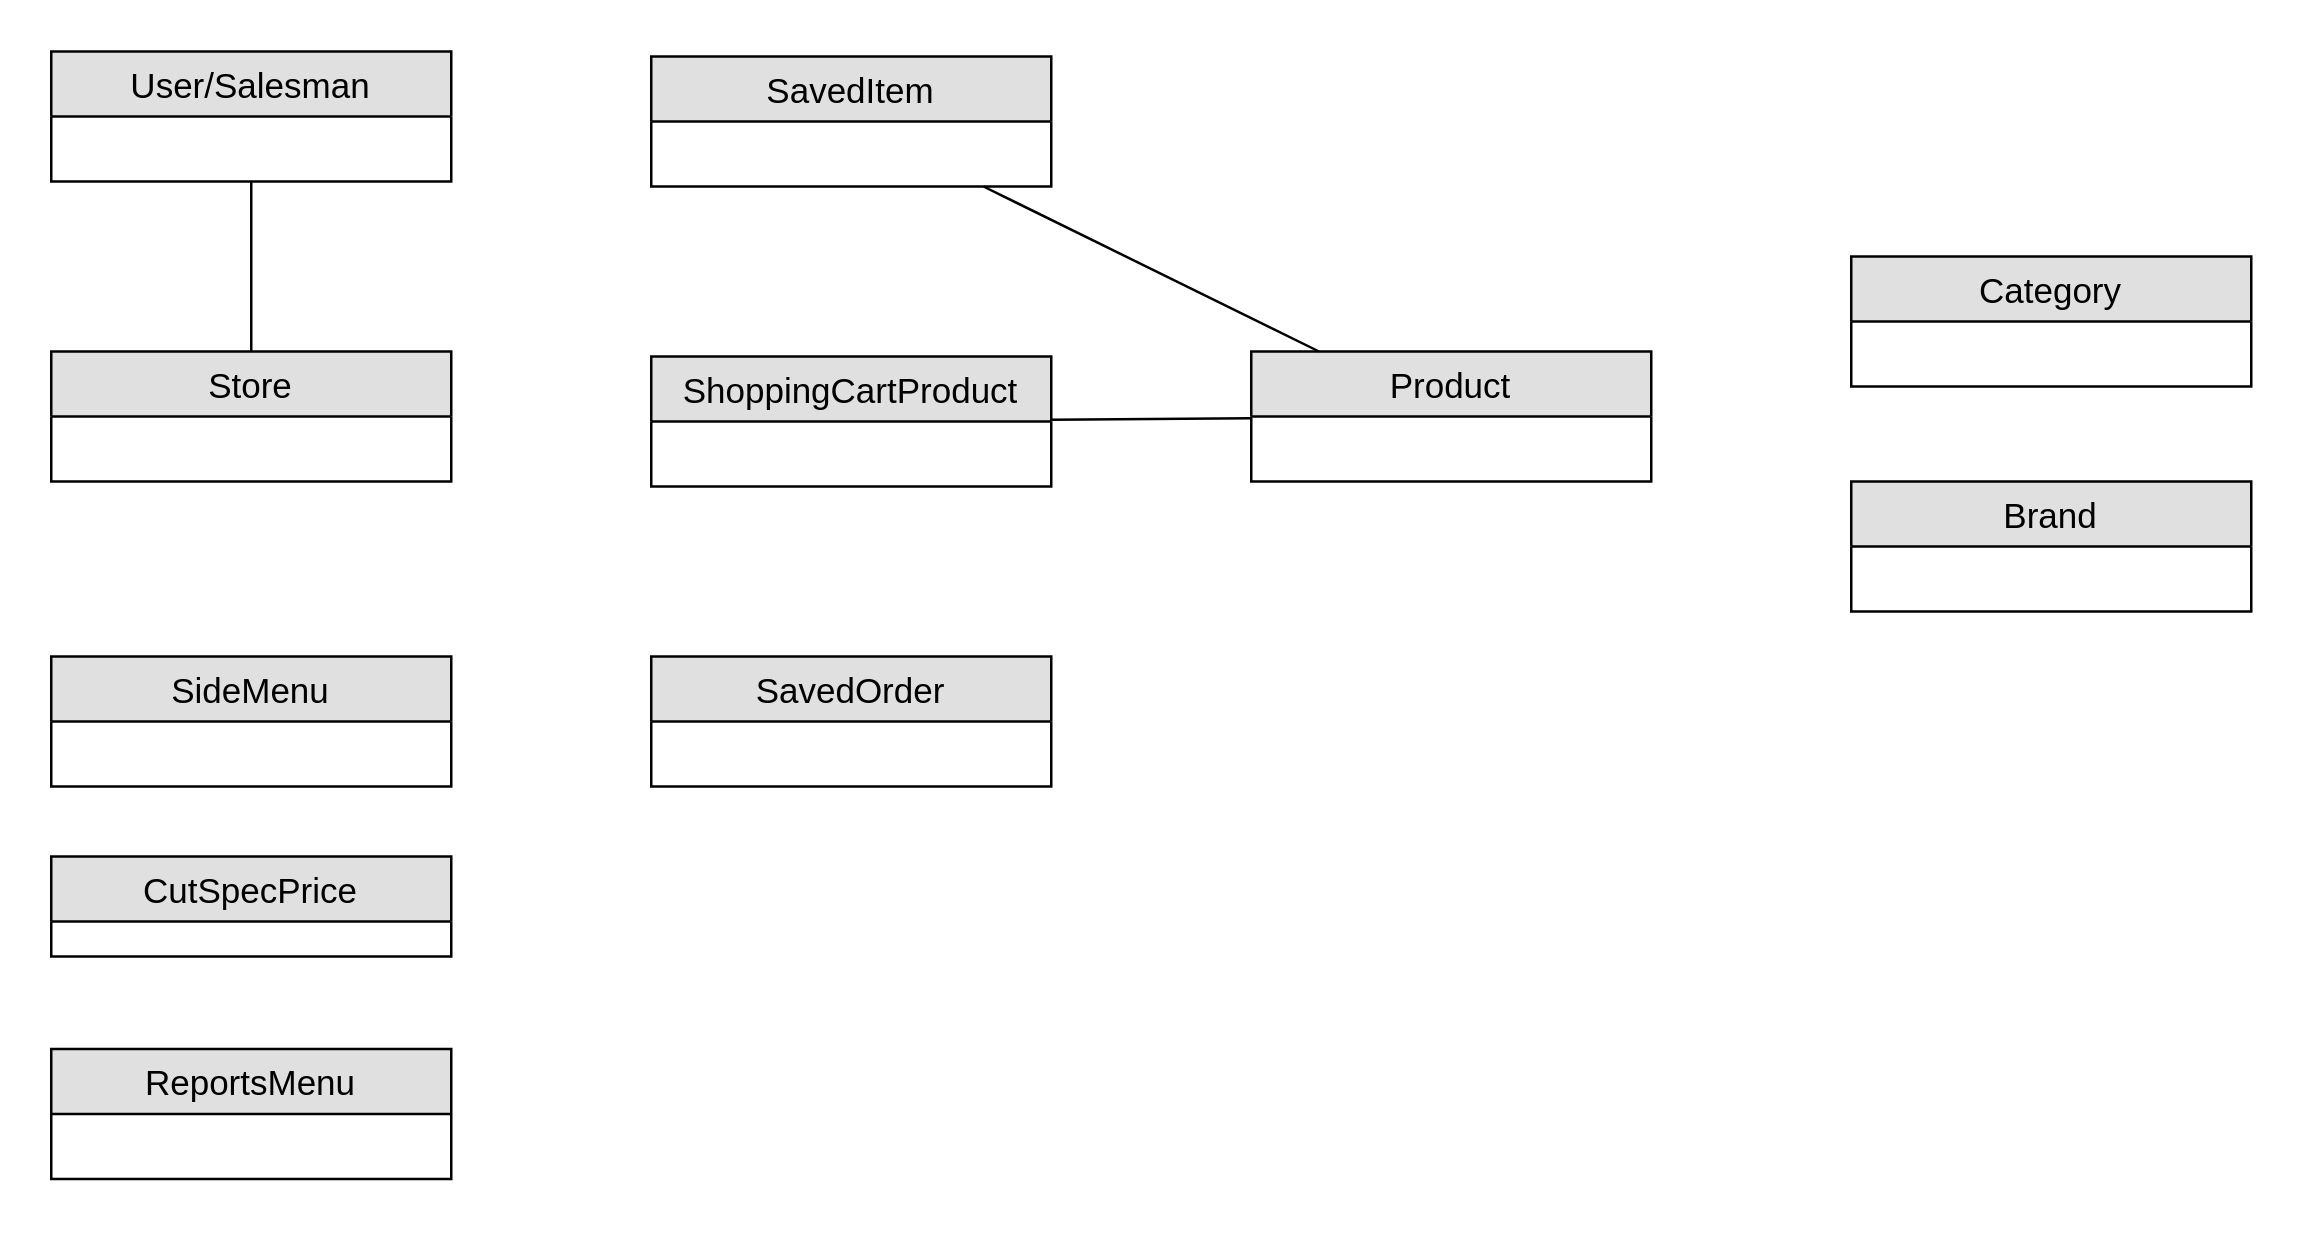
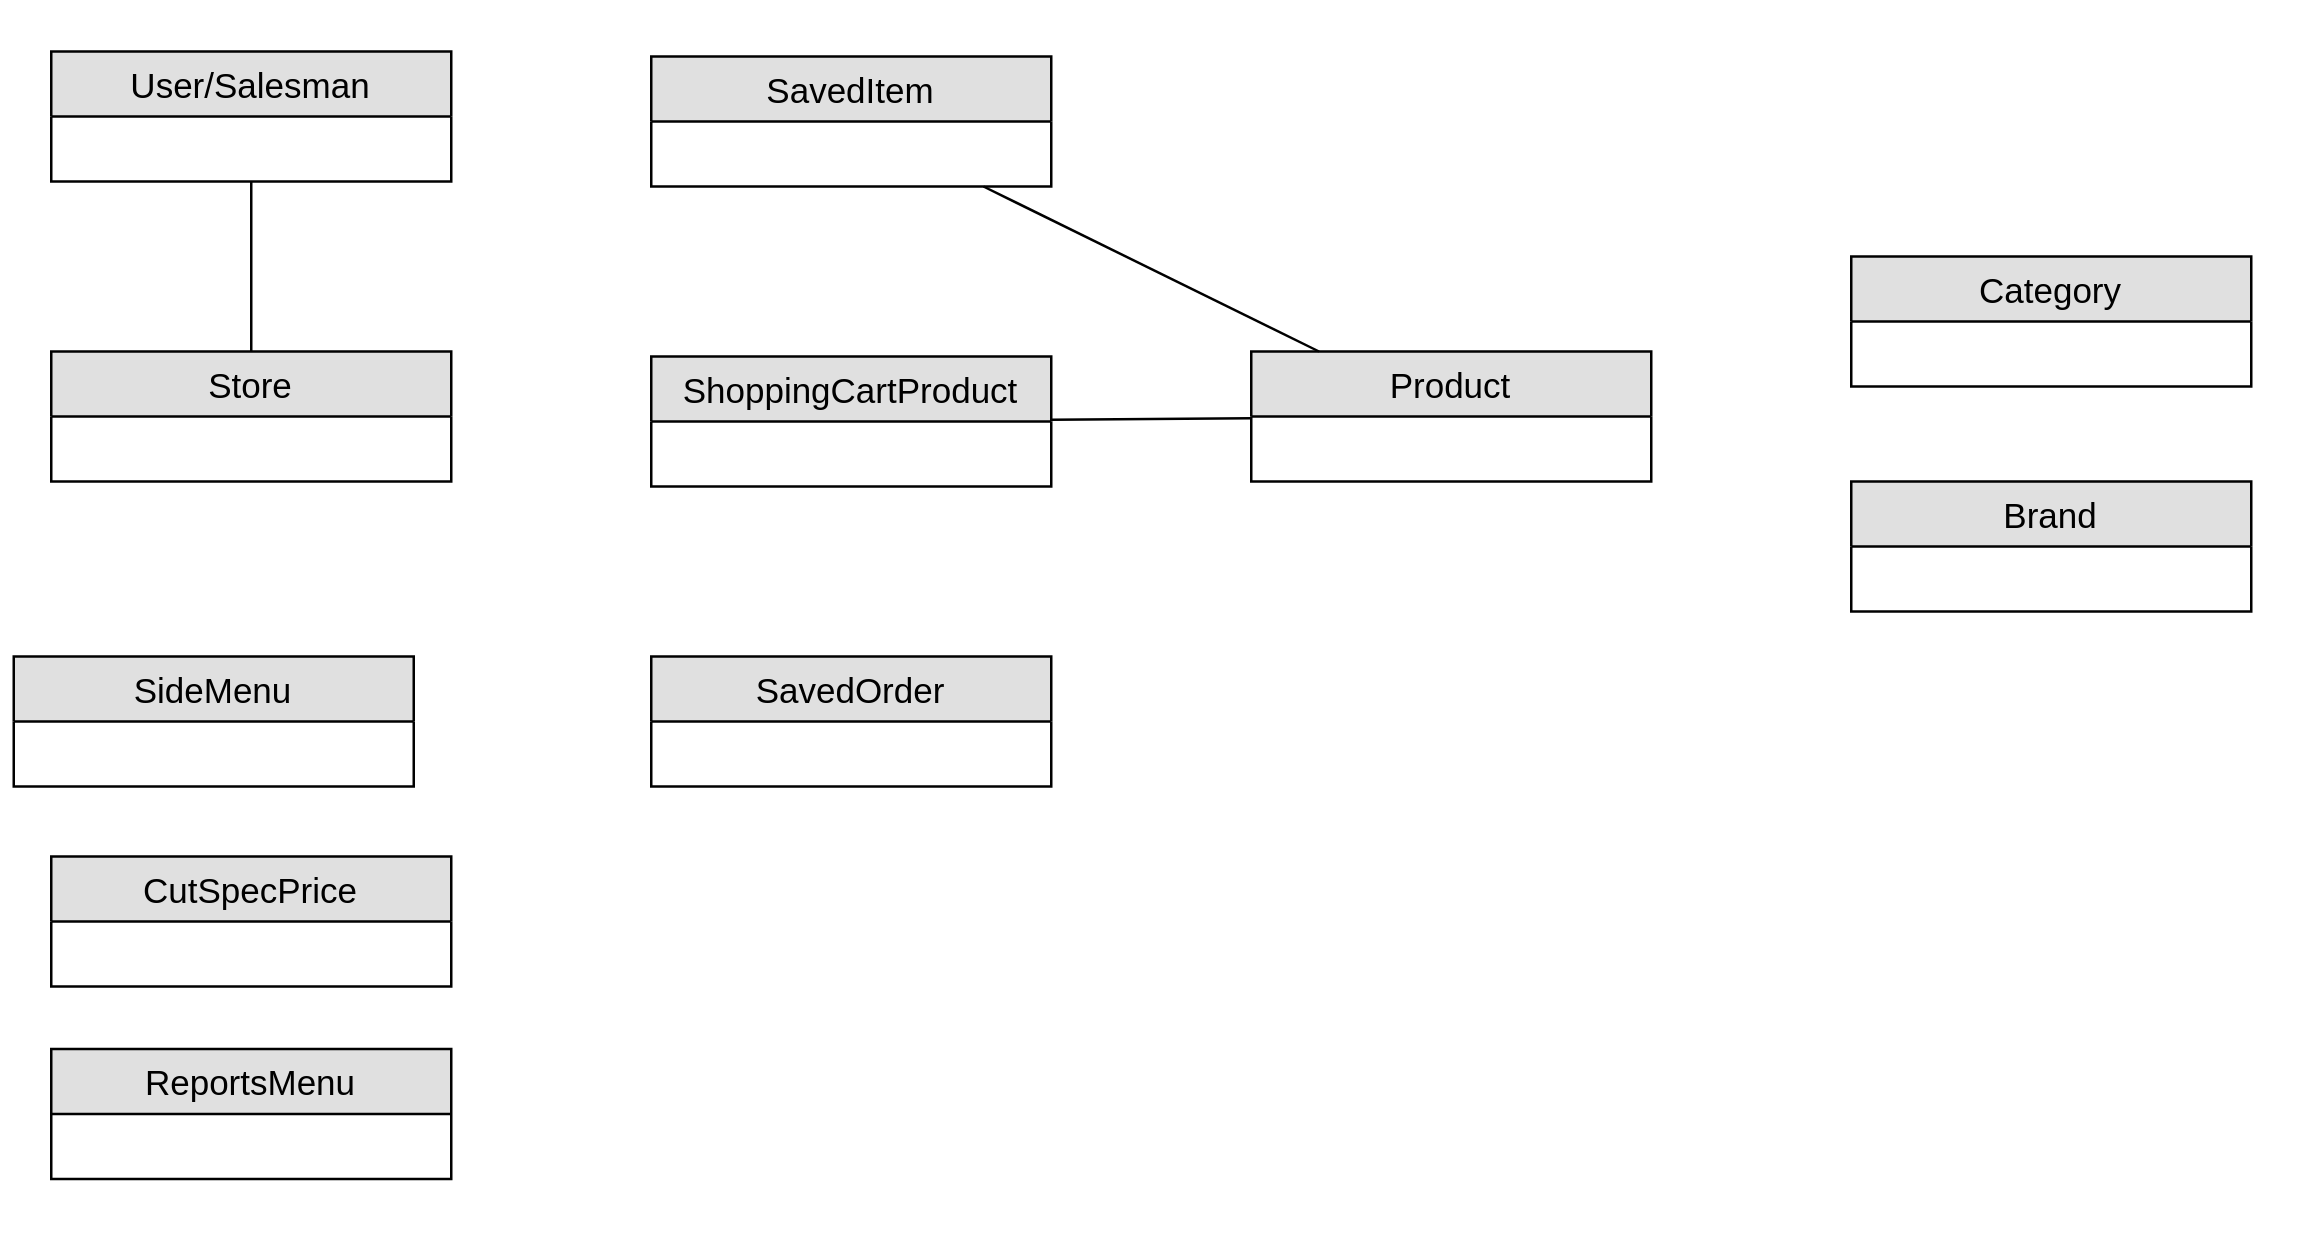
(251, 721) -> (214, 721)
(251, 906) -> (251, 921)
